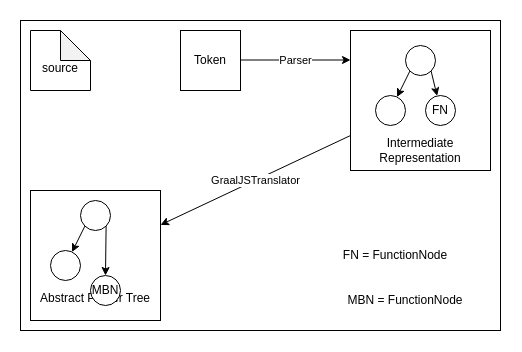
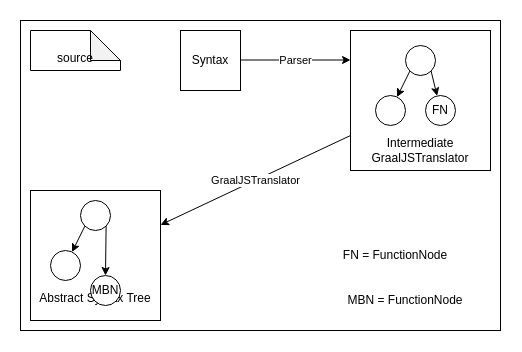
(61, 61) -> (76, 51)
(211, 61) -> (211, 61)
(421, 101) -> (421, 101)
(96, 256) -> (96, 256)
